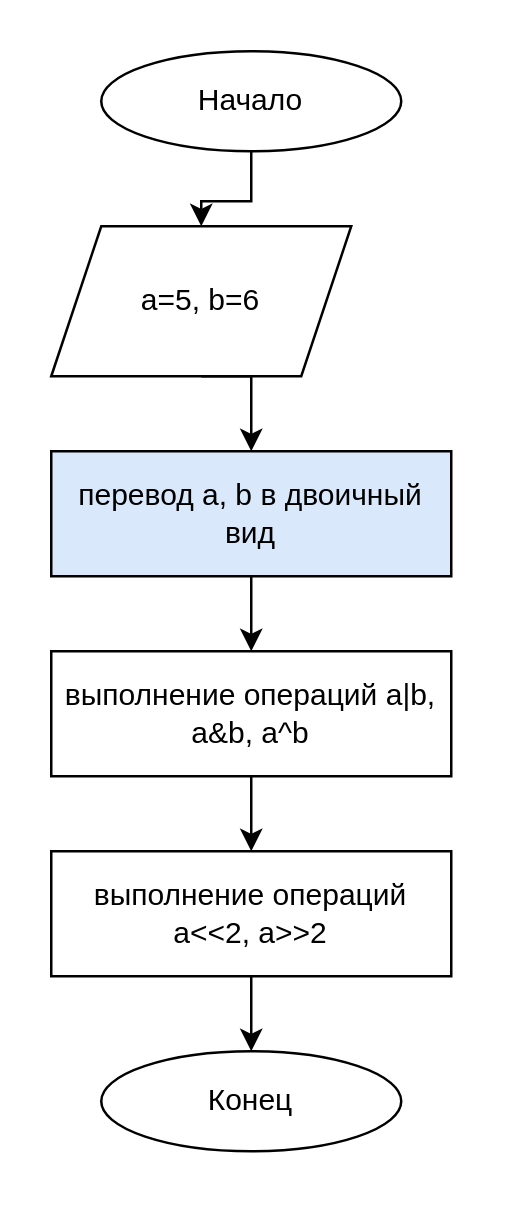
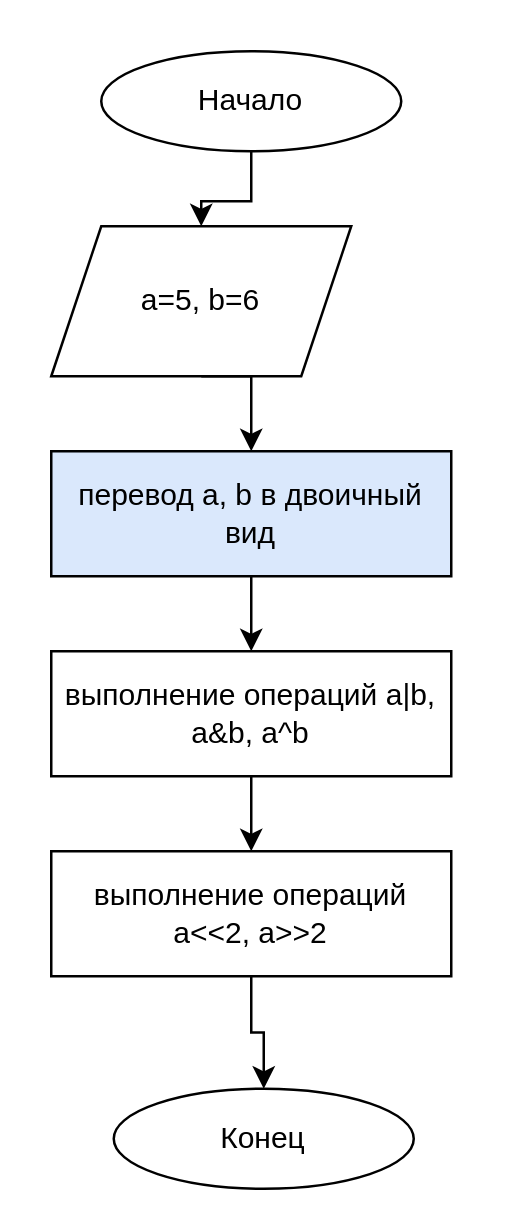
(251, 1101) -> (264, 1139)
